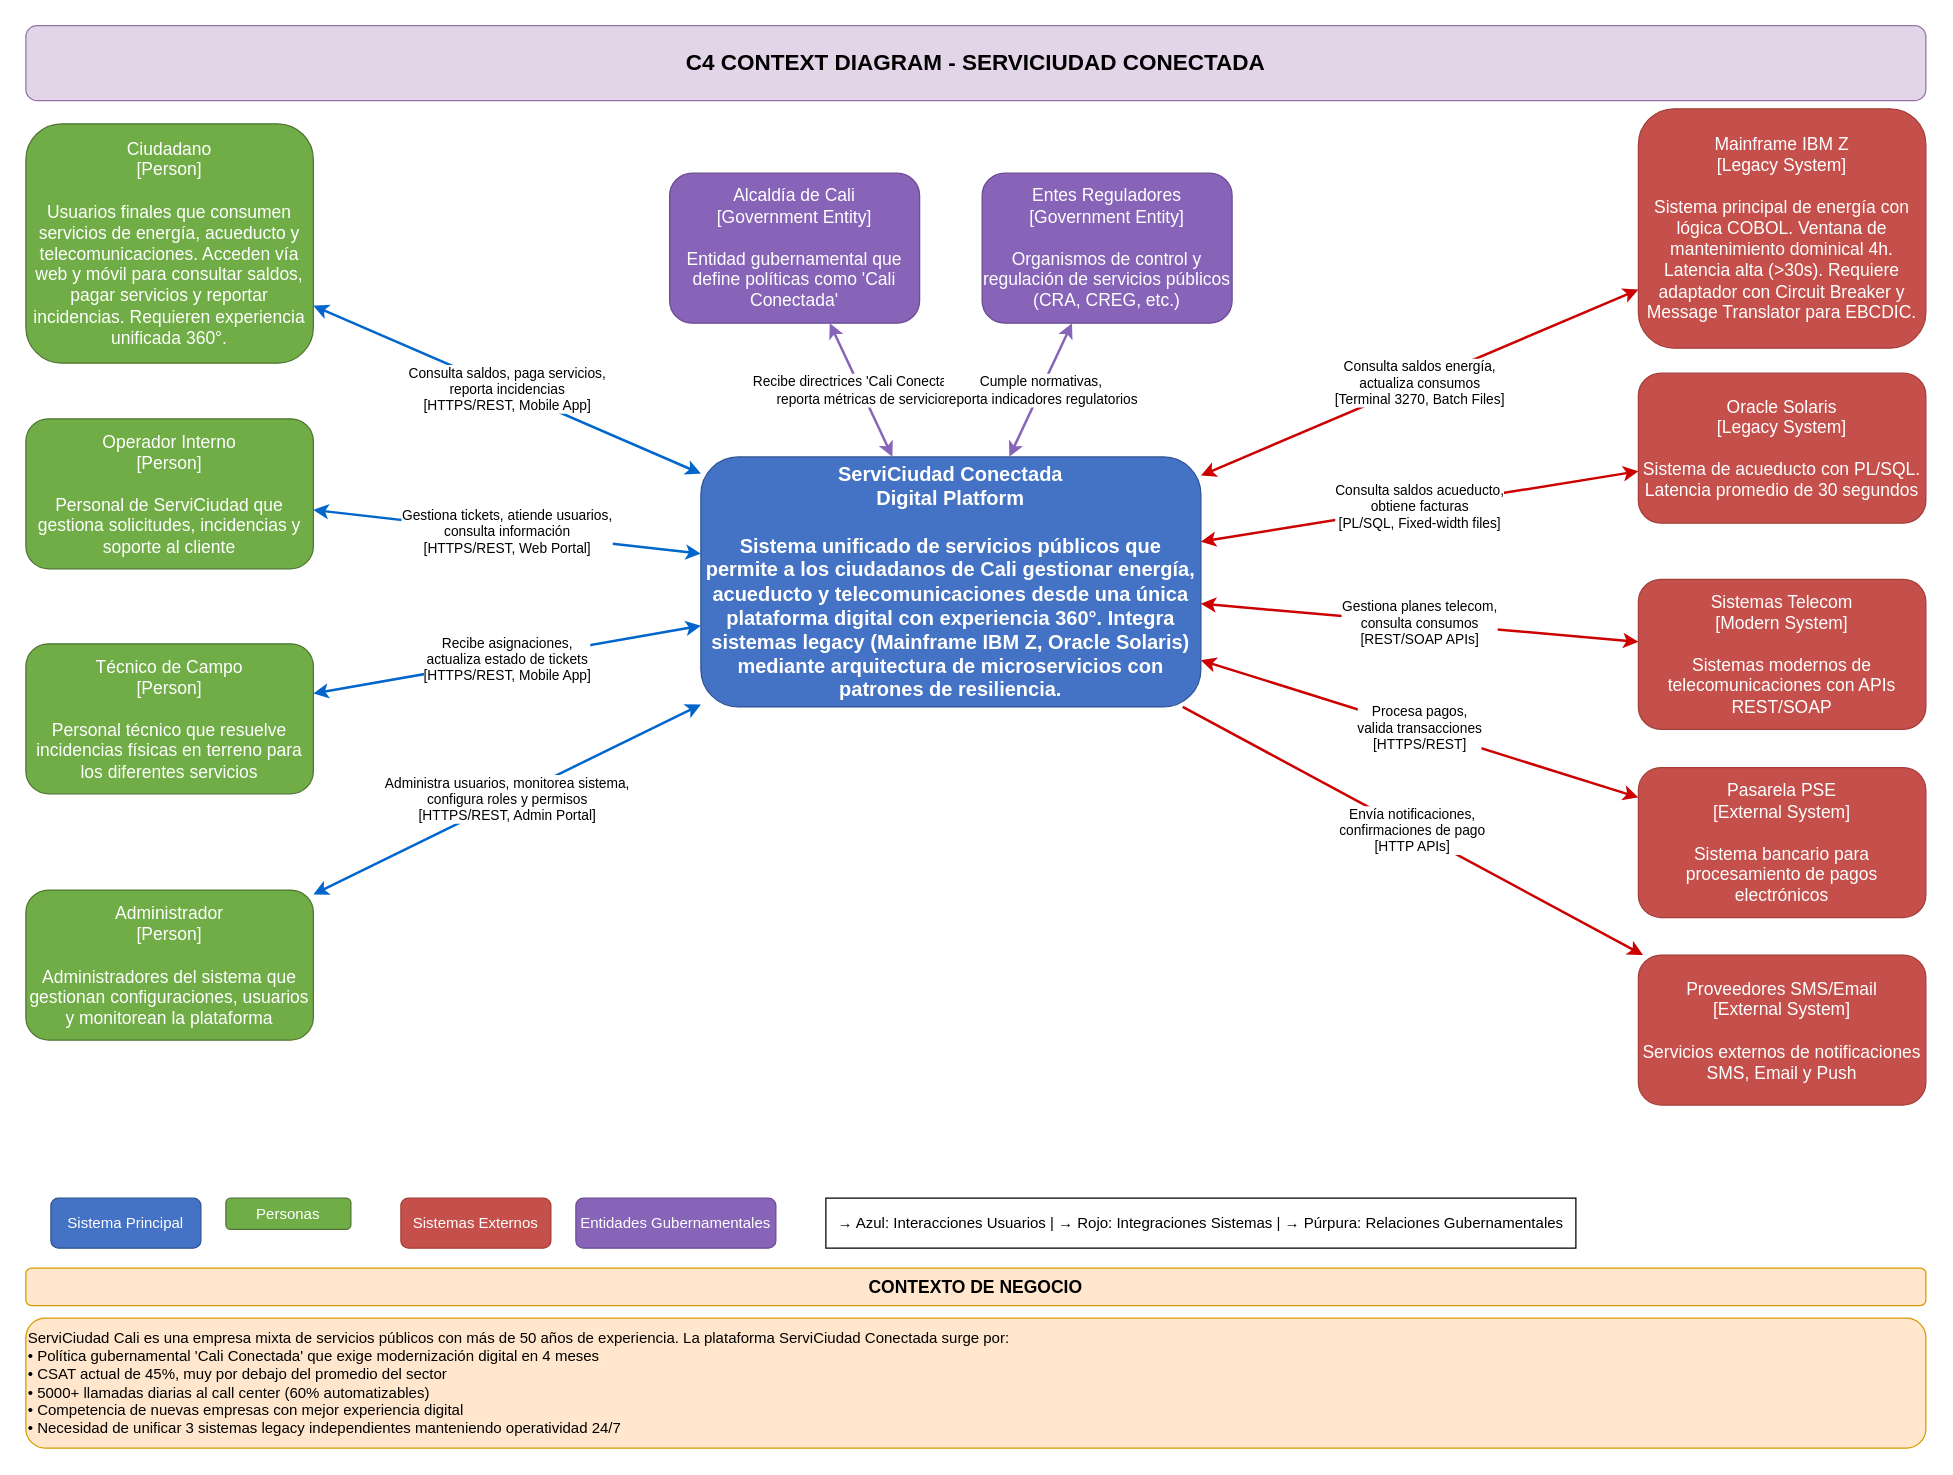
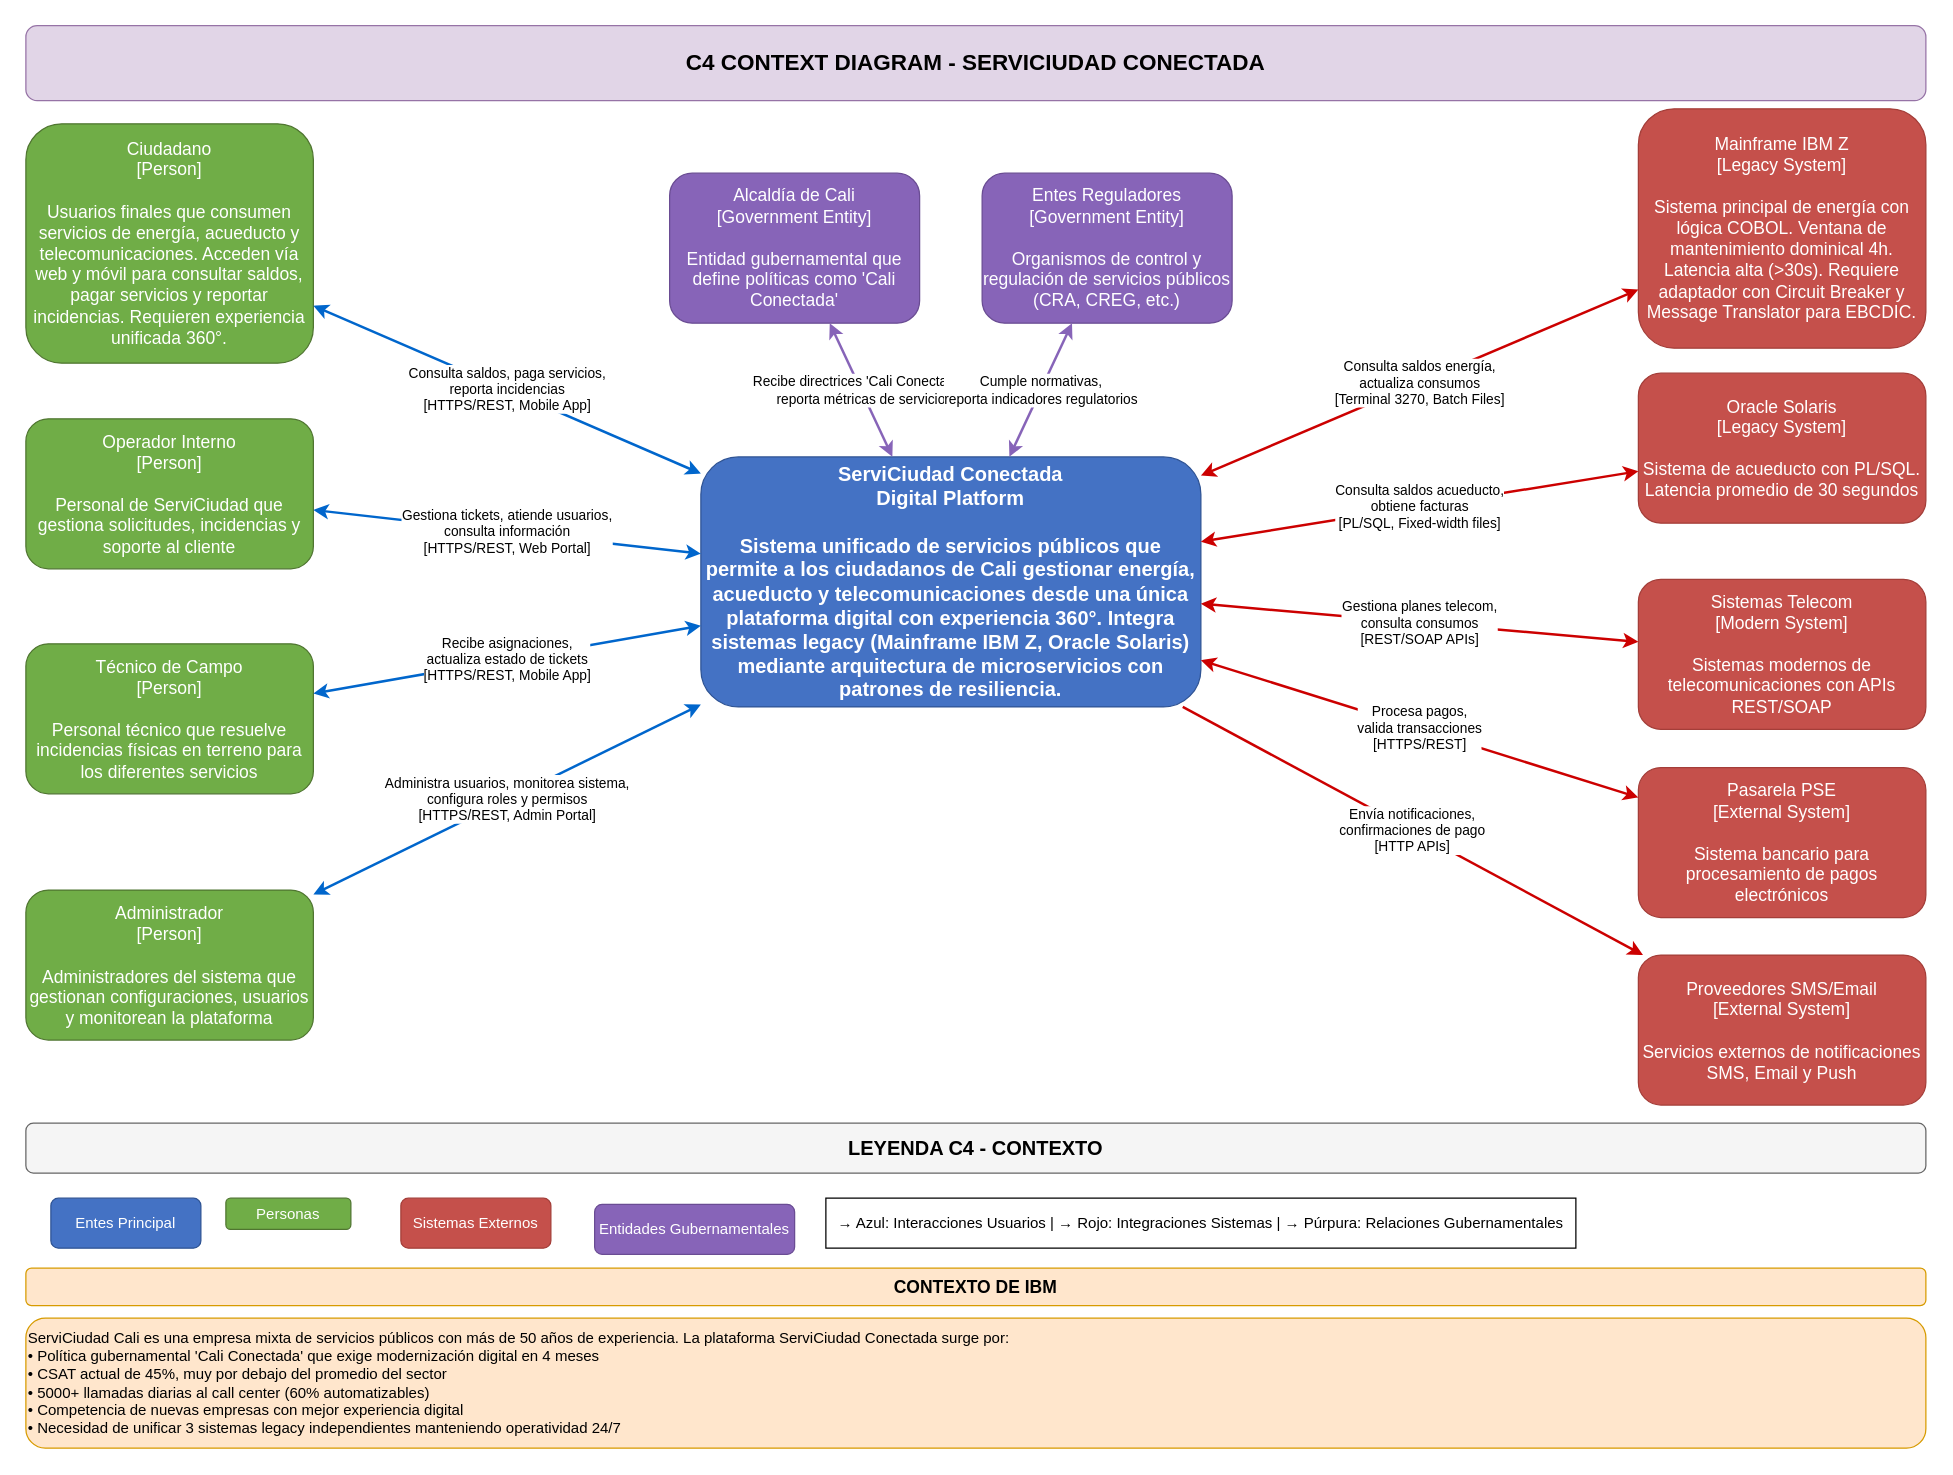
none -> (976, 1148)
(126, 1223) -> (126, 1223)
(676, 1223) -> (694, 1229)
(976, 1287) -> (976, 1287)
